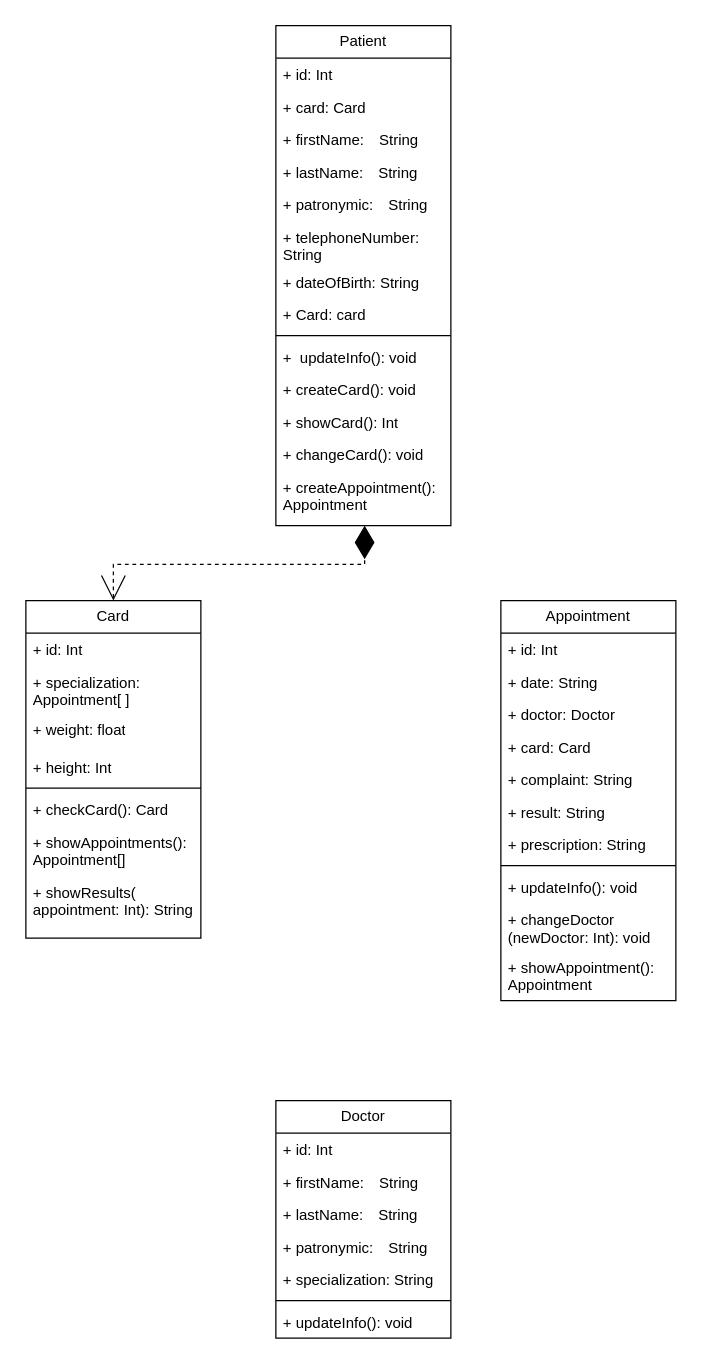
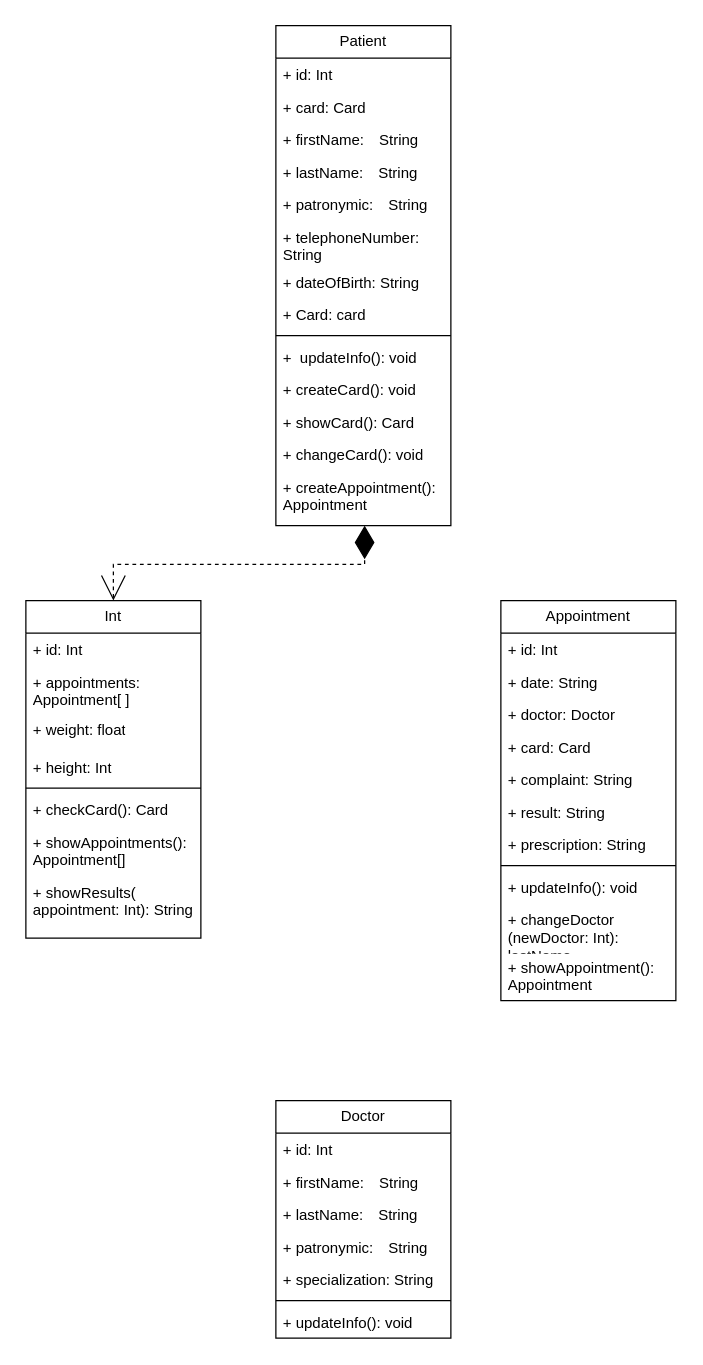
(349, 423) -> (353, 423)
(113, 617) -> (113, 617)
(114, 692) -> (114, 692)
(589, 939) -> (589, 939)
